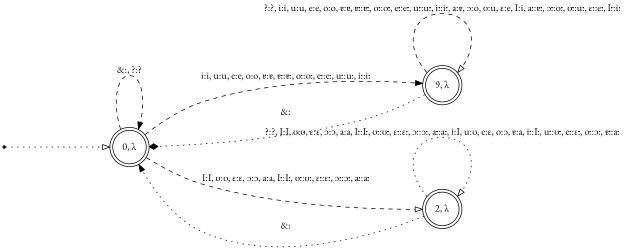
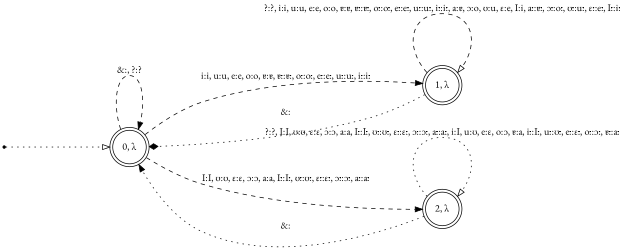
(442, 85) -> (442, 85)
(277, 200) -> (277, 200)
